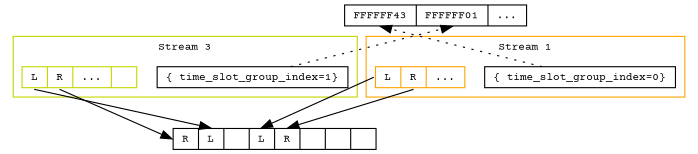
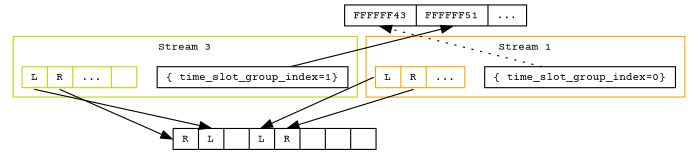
(452, 15) -> (452, 15)
(374, 46) -> (374, 46)
